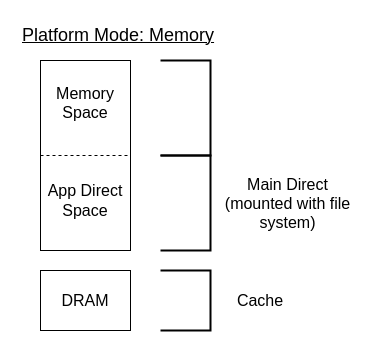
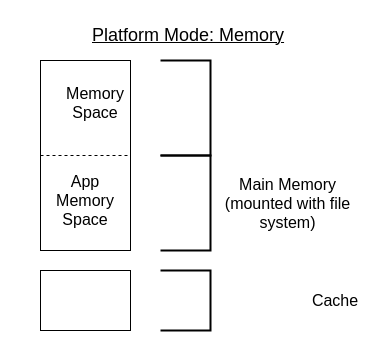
(151, 36) -> (221, 36)
(86, 111) -> (96, 111)
(86, 201) -> (86, 201)
(288, 204) -> (288, 204)
(86, 301) -> none
(261, 301) -> (336, 301)
